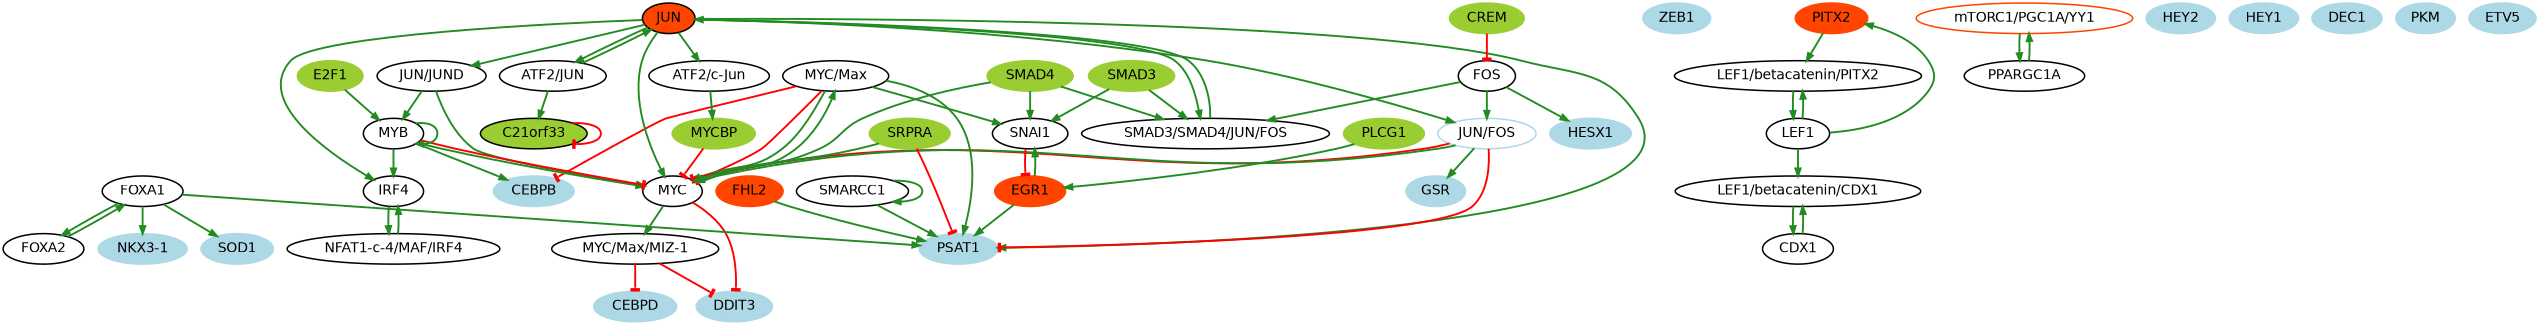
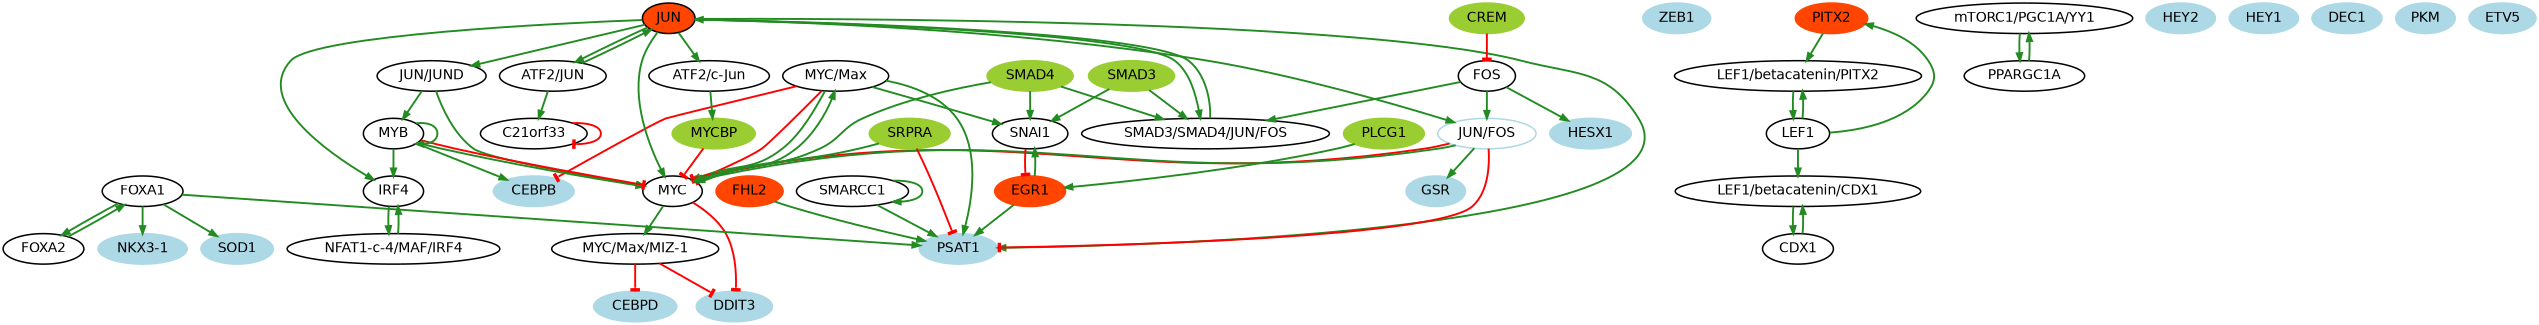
(2024, 18) -> (2024, 18)
(330, 76) -> none
(534, 134) -> (534, 134)
